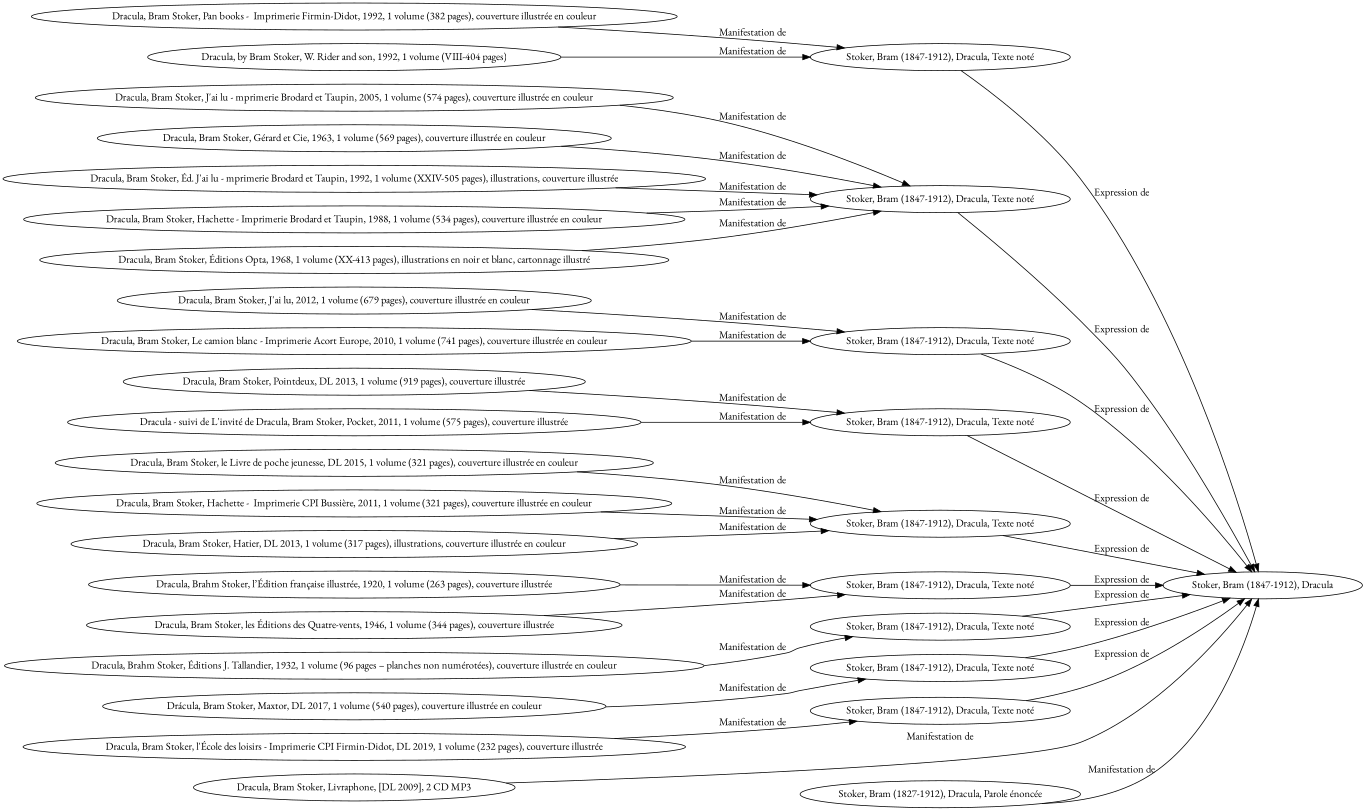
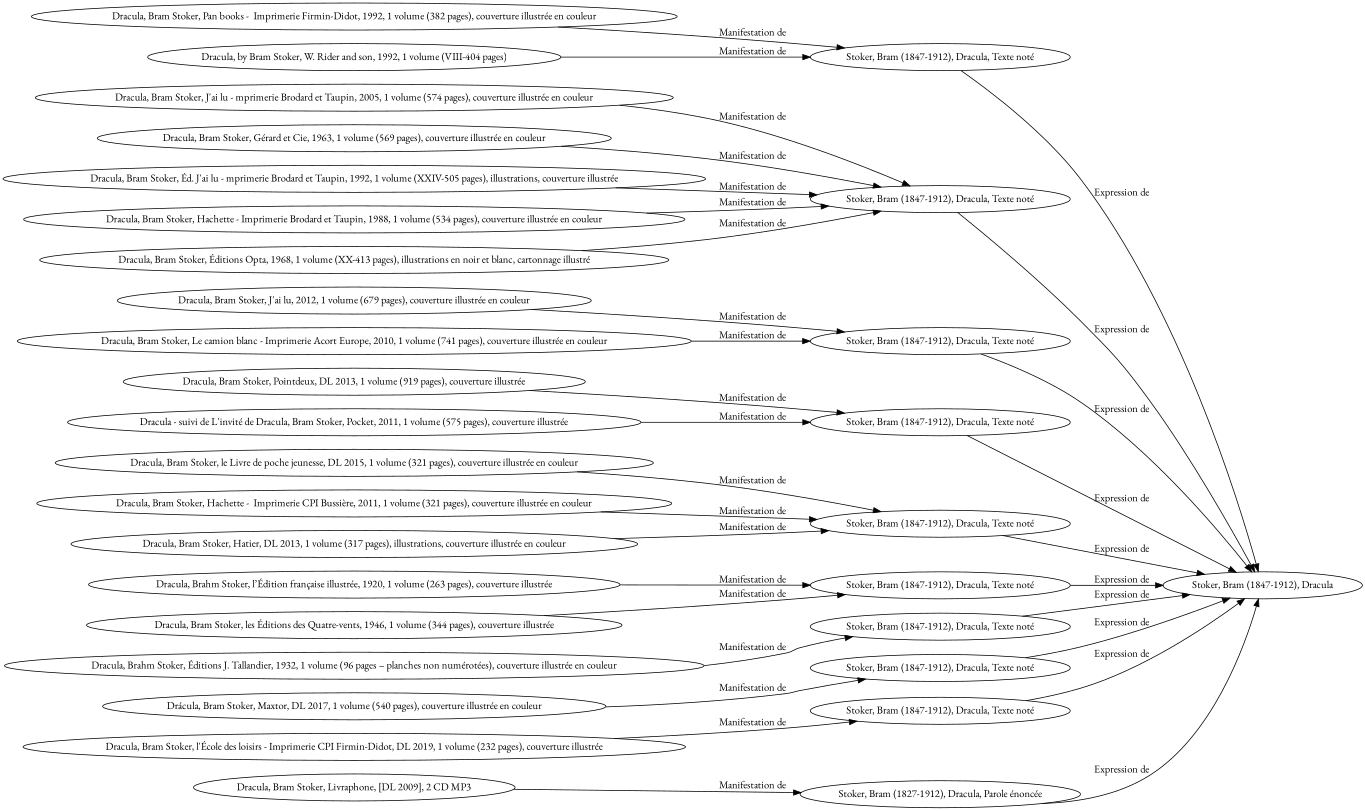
(903, 764) -> (653, 791)
(1122, 770) -> (1122, 770)
